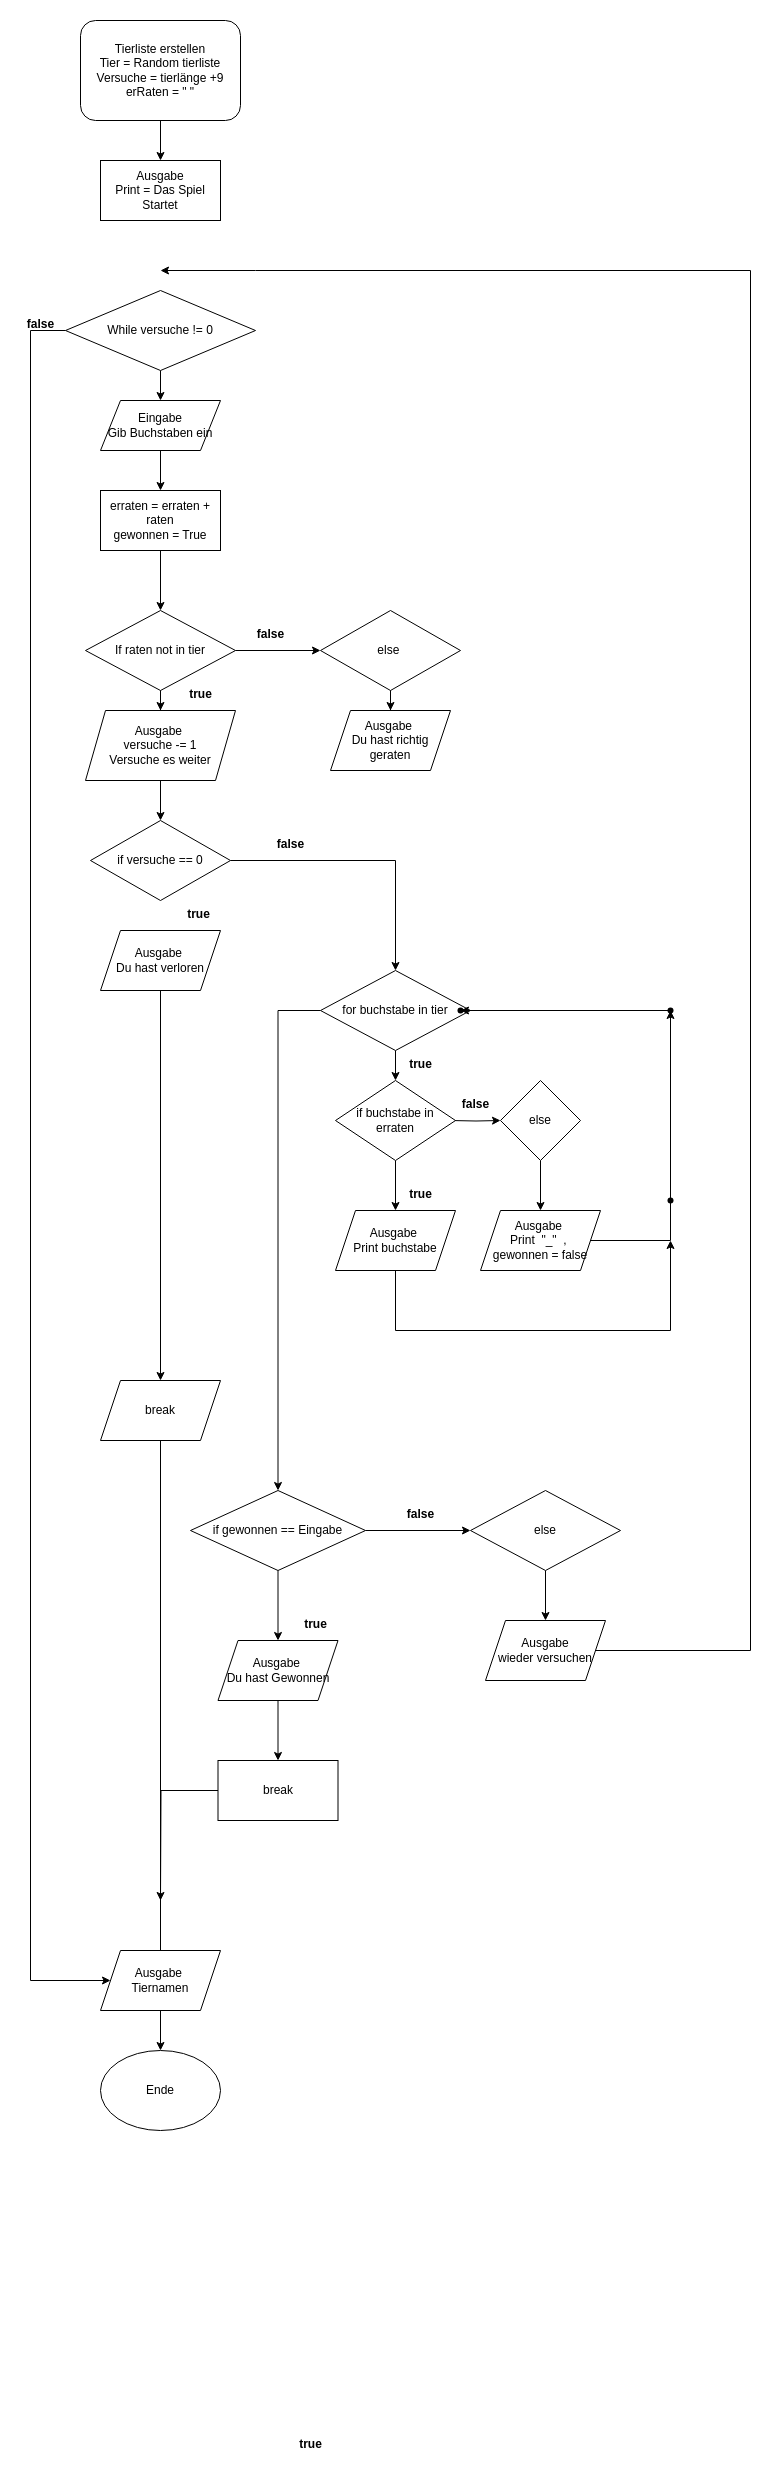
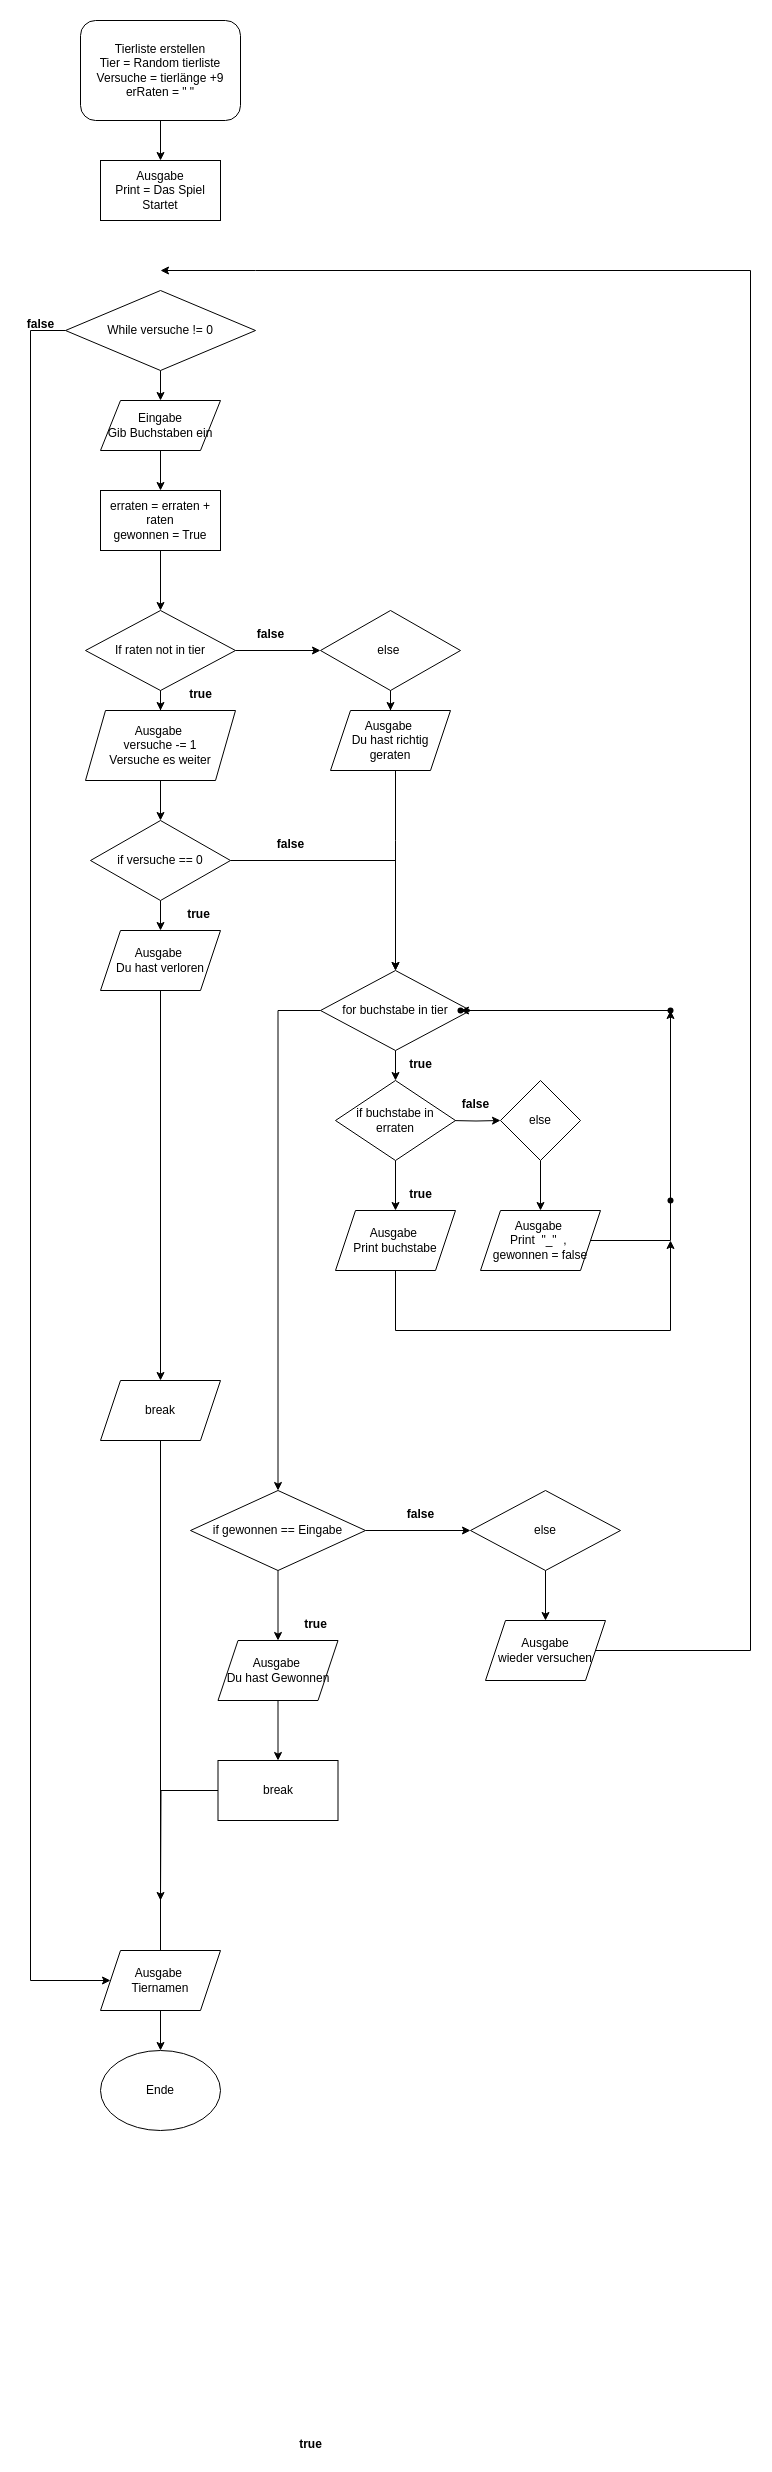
none -> (396, 815)
none -> (161, 920)
